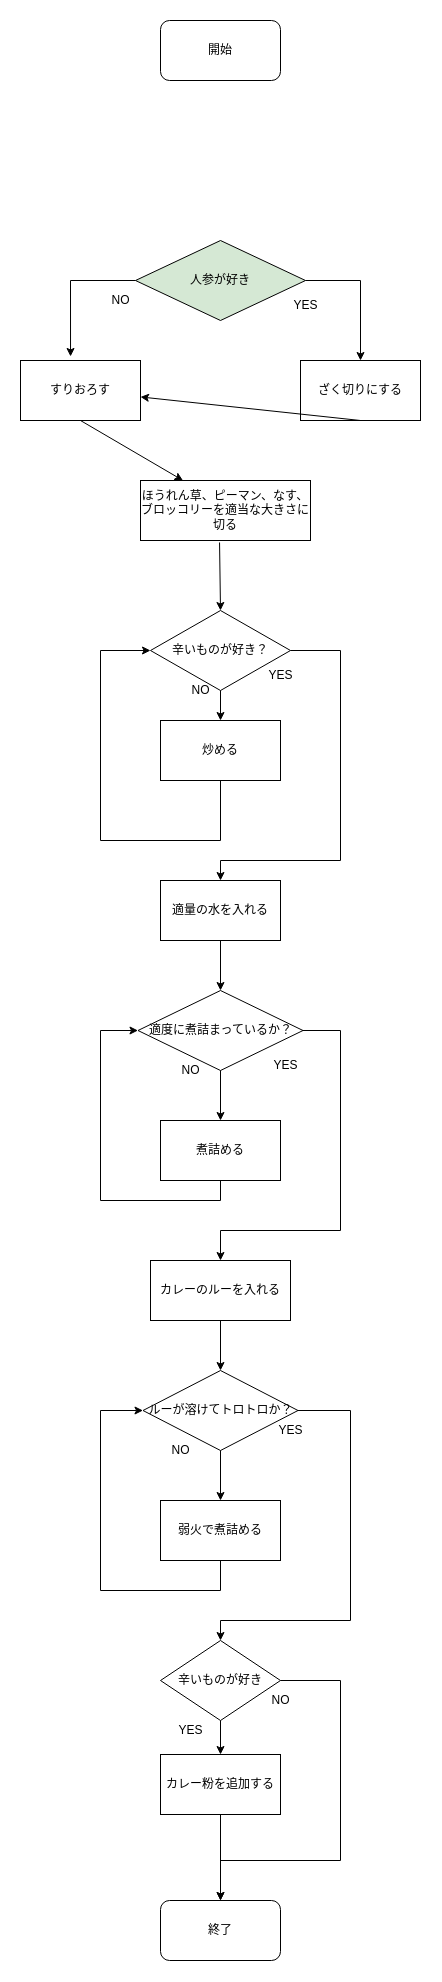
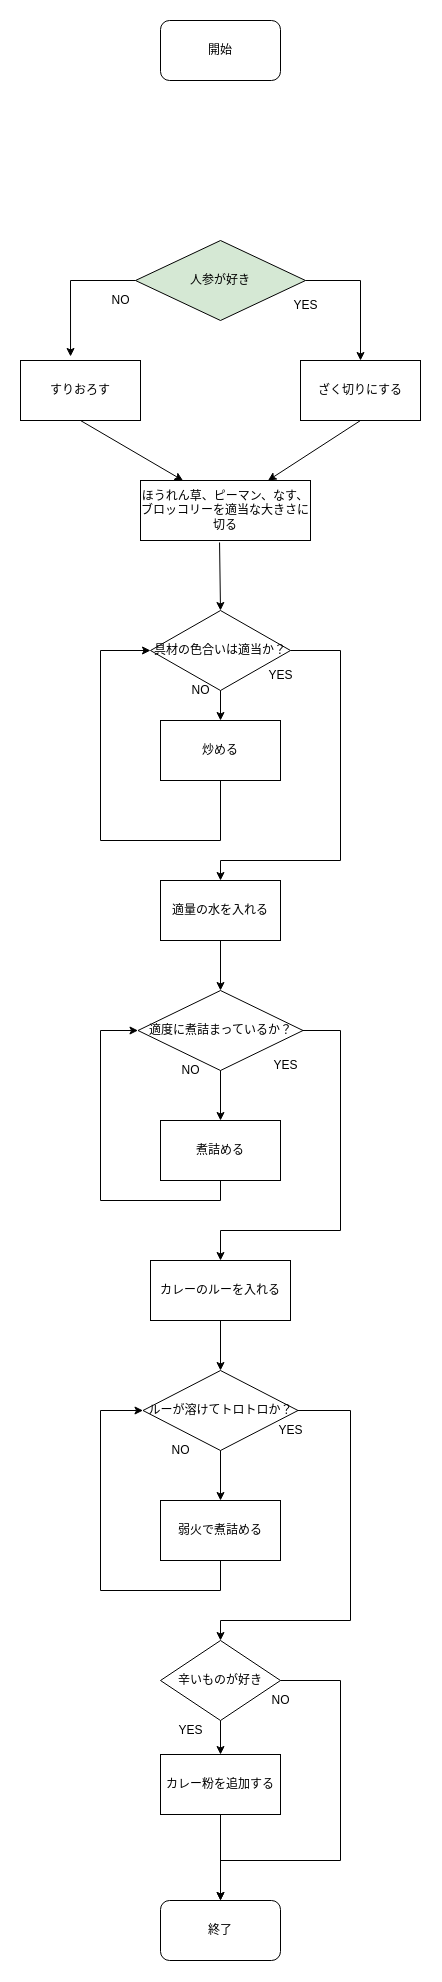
(254, 409) -> (317, 448)
(221, 651) -> (221, 651)
